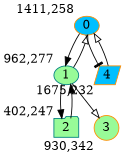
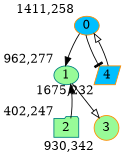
(80, 56) -> none
(61, 97) -> none
